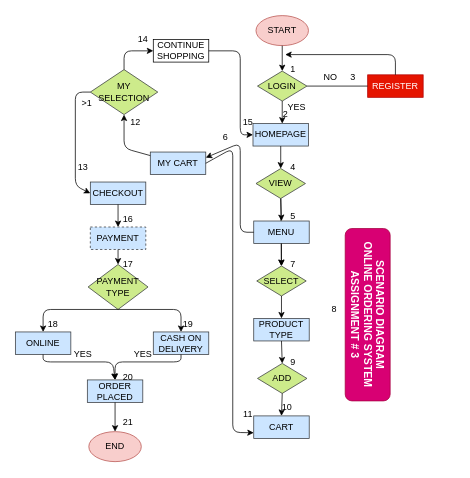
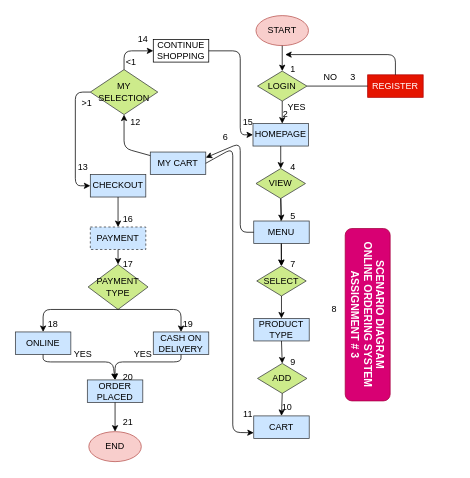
none -> (131, 62)
(118, 193) -> (118, 186)
